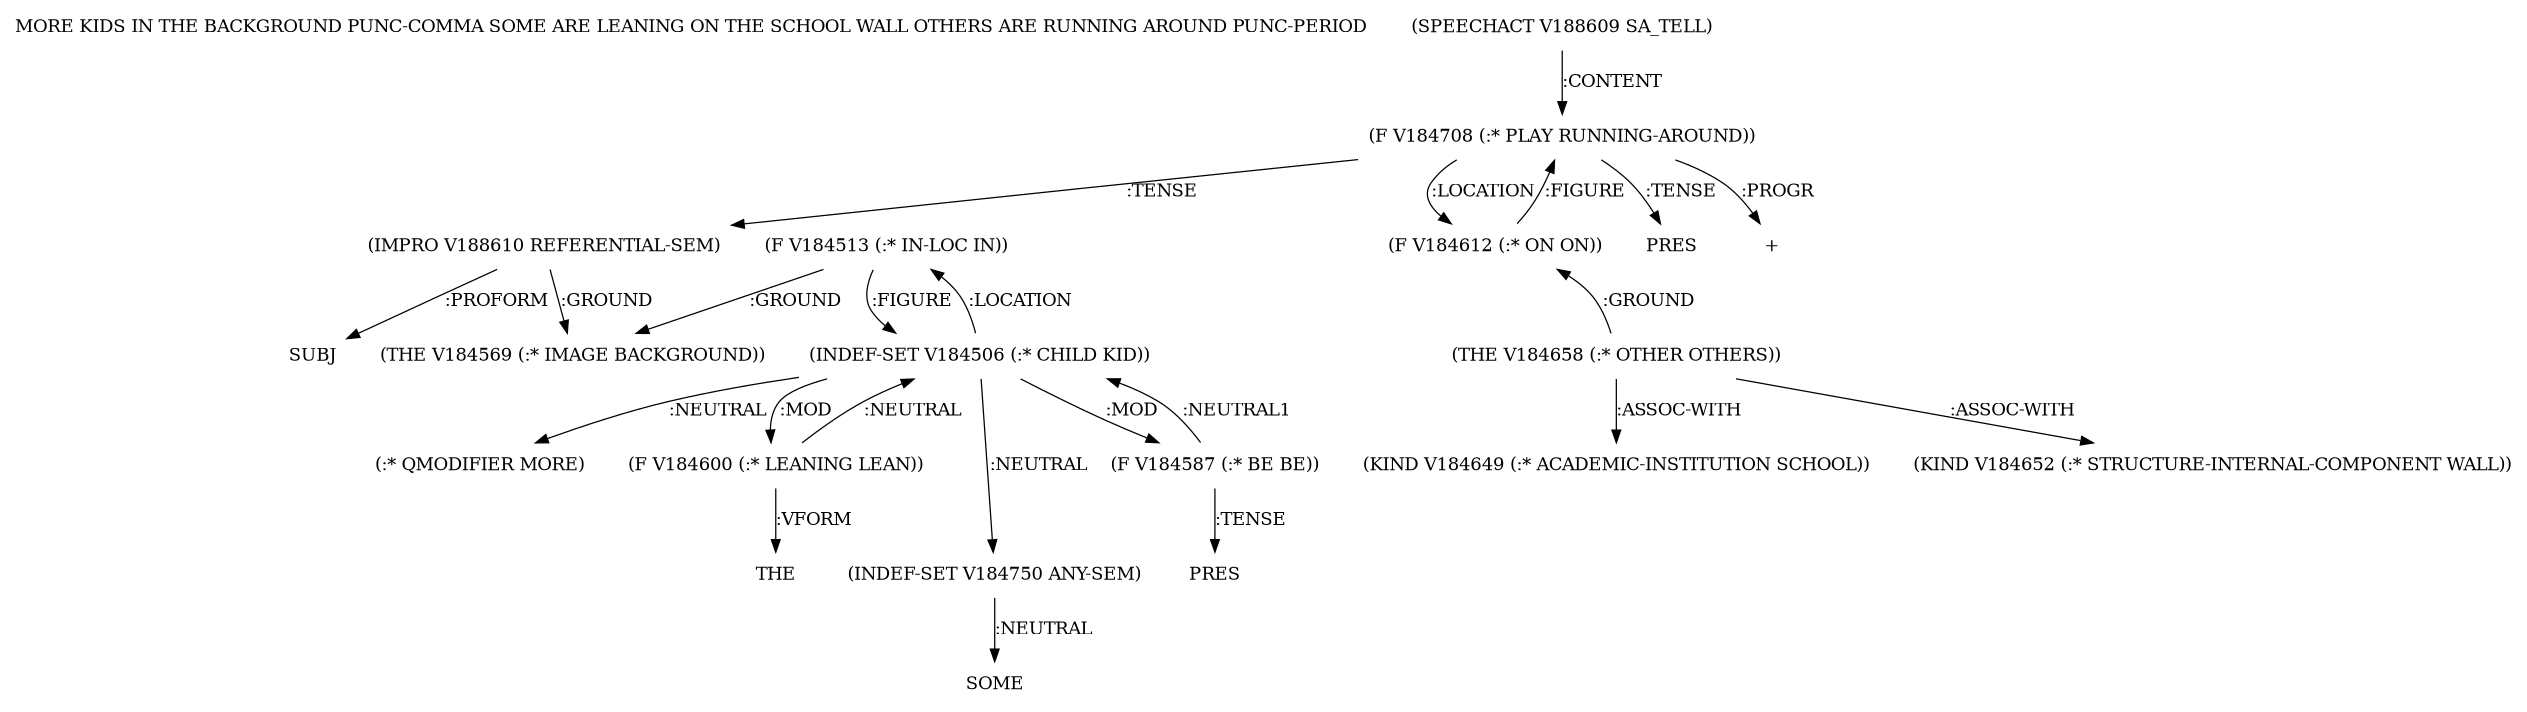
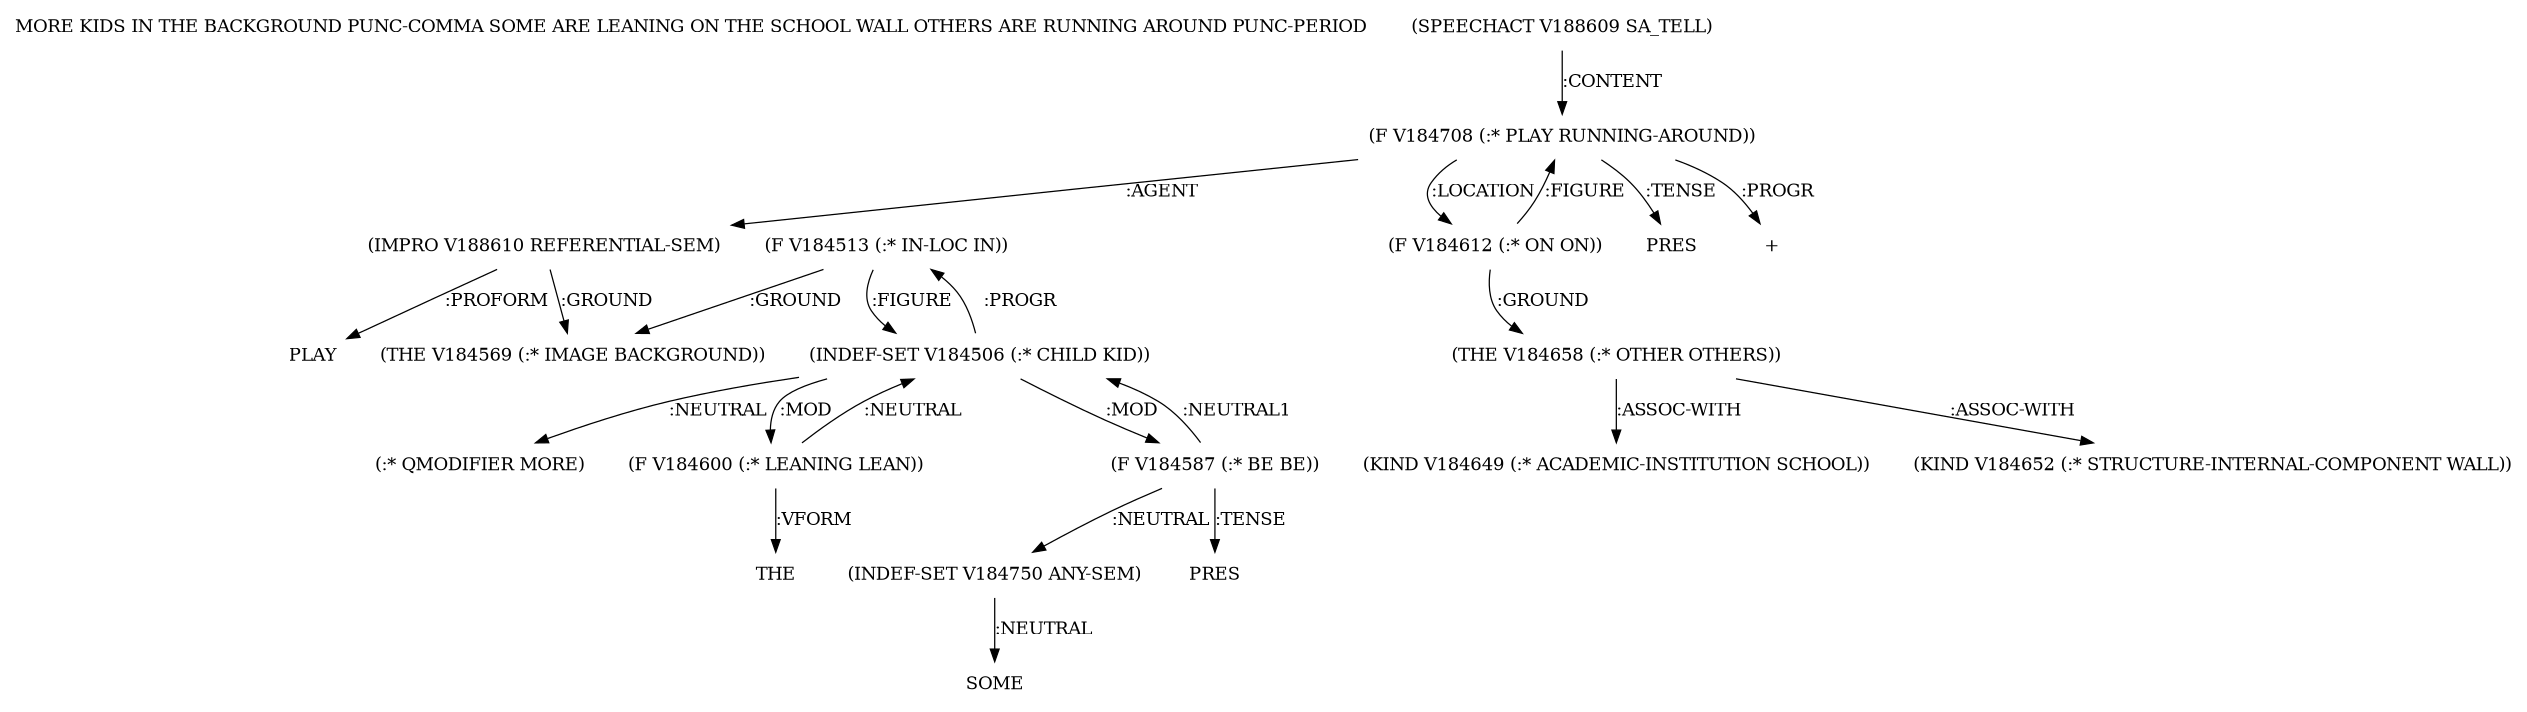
(1162, 192) -> (1162, 192)
(1595, 300) -> (1492, 301)
(1020, 301) -> (1020, 301)
(313, 356) -> (313, 356)
(987, 459) -> (1102, 516)
